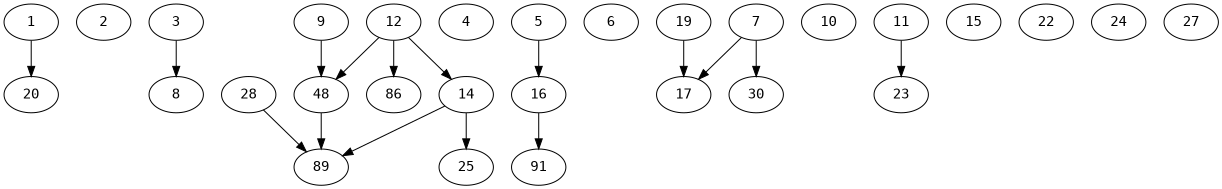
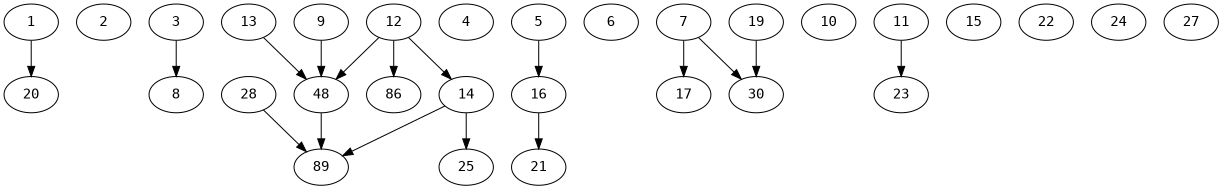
none -> (249, 22)
(684, 53) -> (756, 53)
(539, 167) -> (539, 167)
